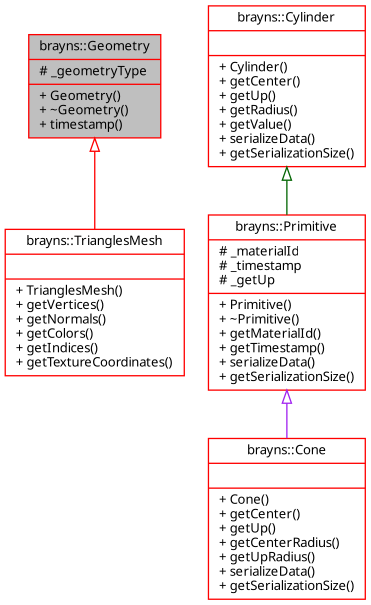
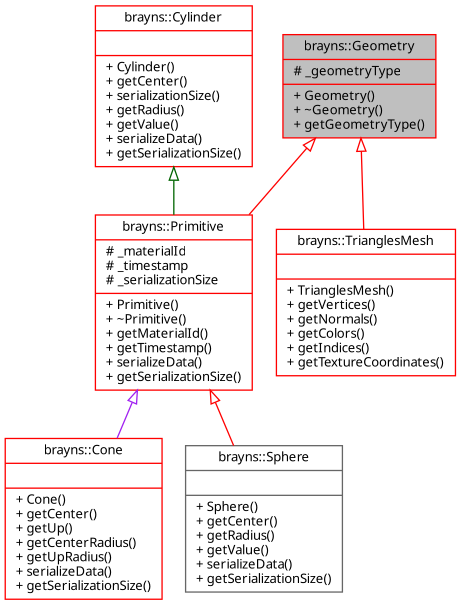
(248, 96) -> (163, 96)
(81, 125) -> (359, 125)
none -> (278, 181)
(247, 280) -> (163, 280)
none -> (264, 519)
